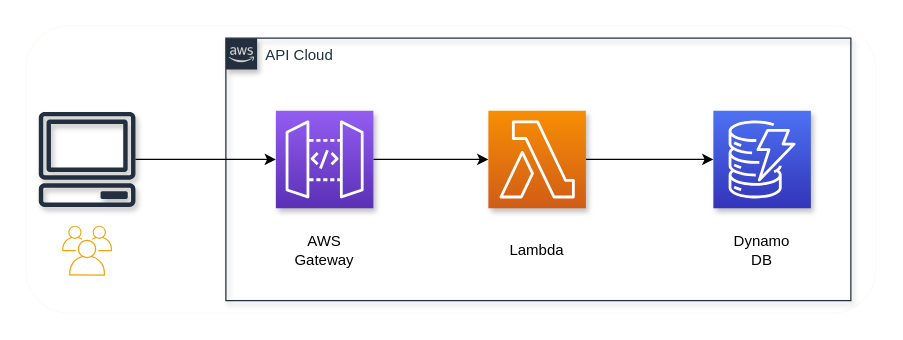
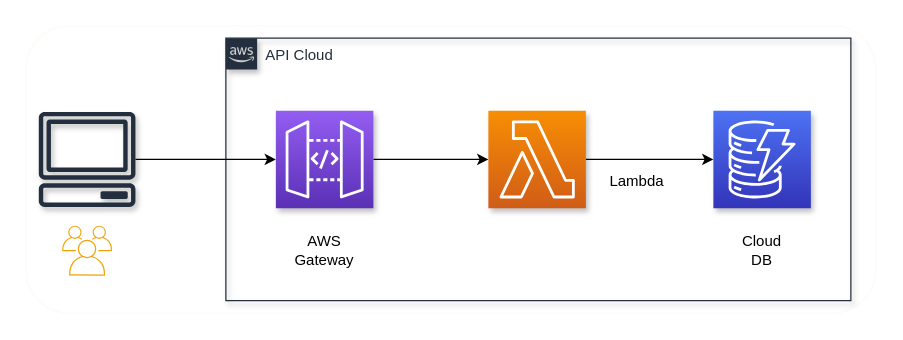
(537, 251) -> (637, 182)
(762, 251) -> (762, 251)
